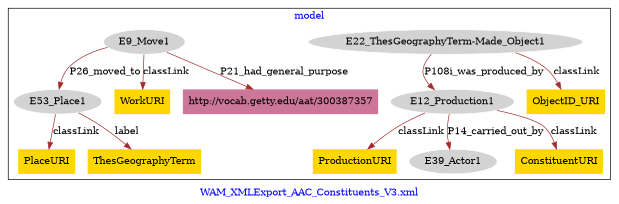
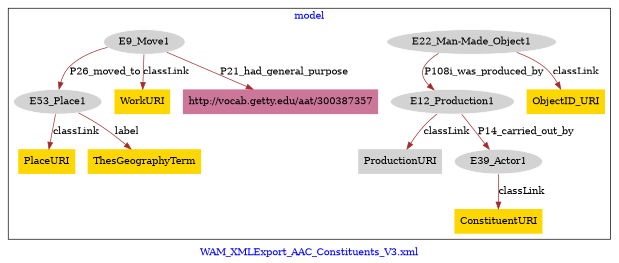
(446, 42) -> (472, 42)
(530, 120) -> (498, 188)
(355, 162) -> (400, 162)
